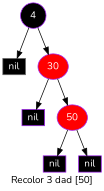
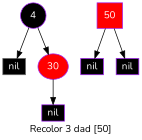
(61, 89) -> none
(72, 118) -> (110, 16)
